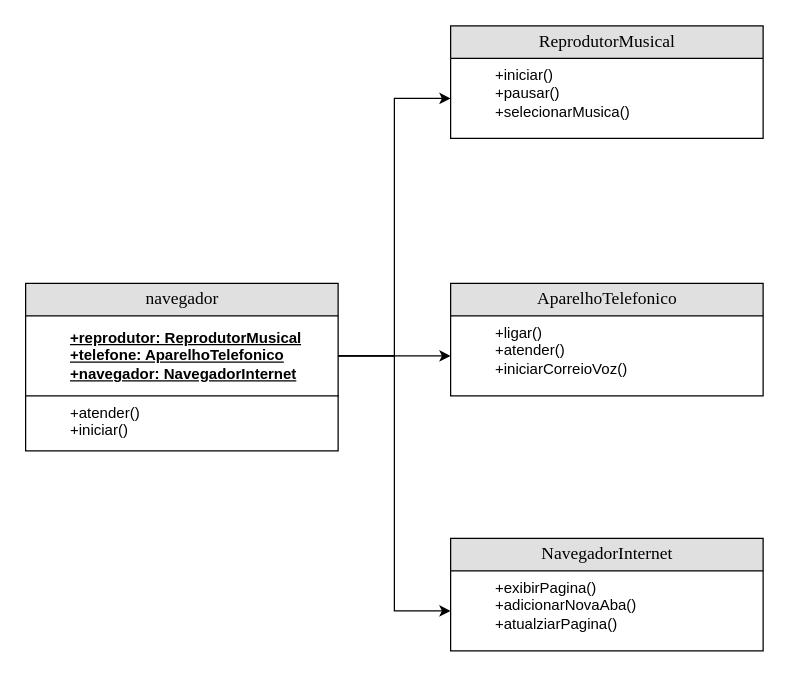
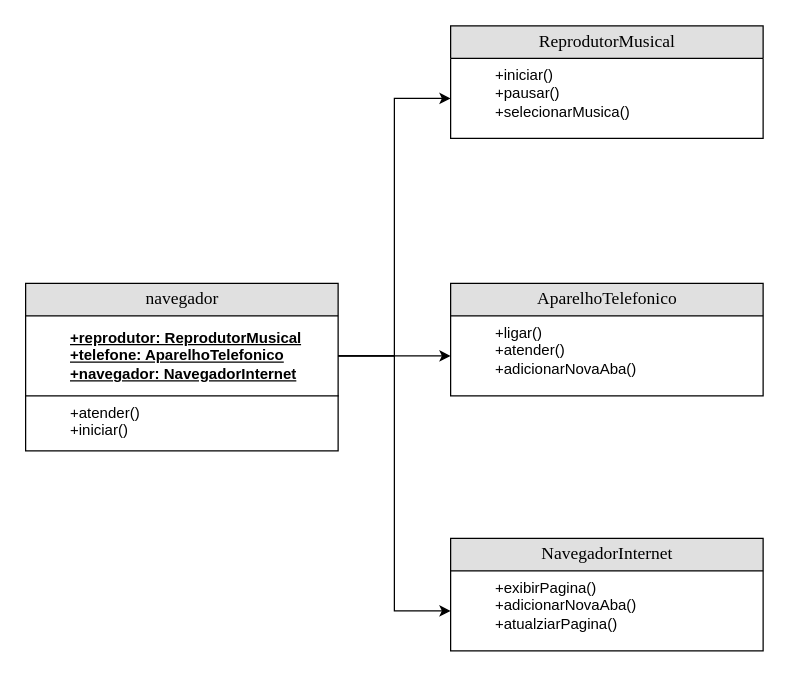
(572, 351) -> (572, 351)
